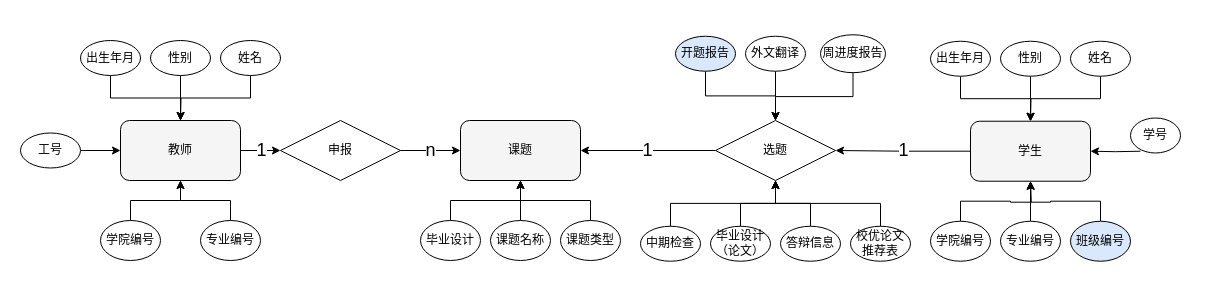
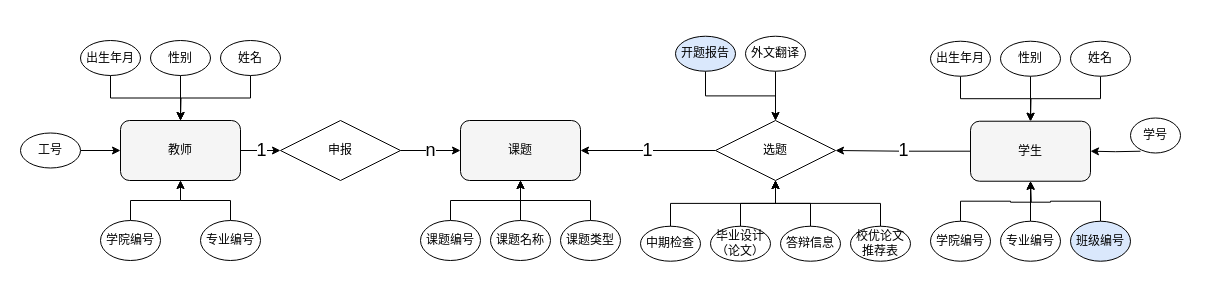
(853, 54) -> none
(827, 97) -> none
(451, 241) -> (451, 241)
